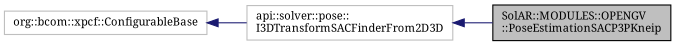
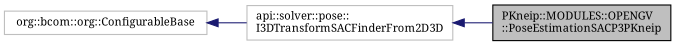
(106, 23) -> (106, 23)
(582, 23) -> (582, 23)
